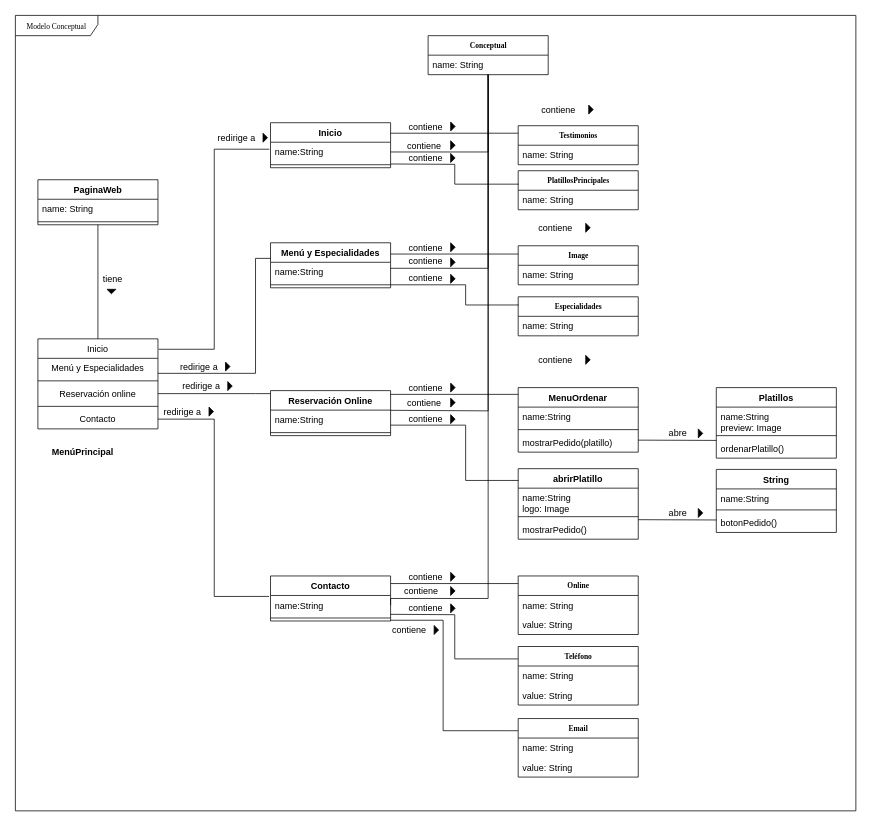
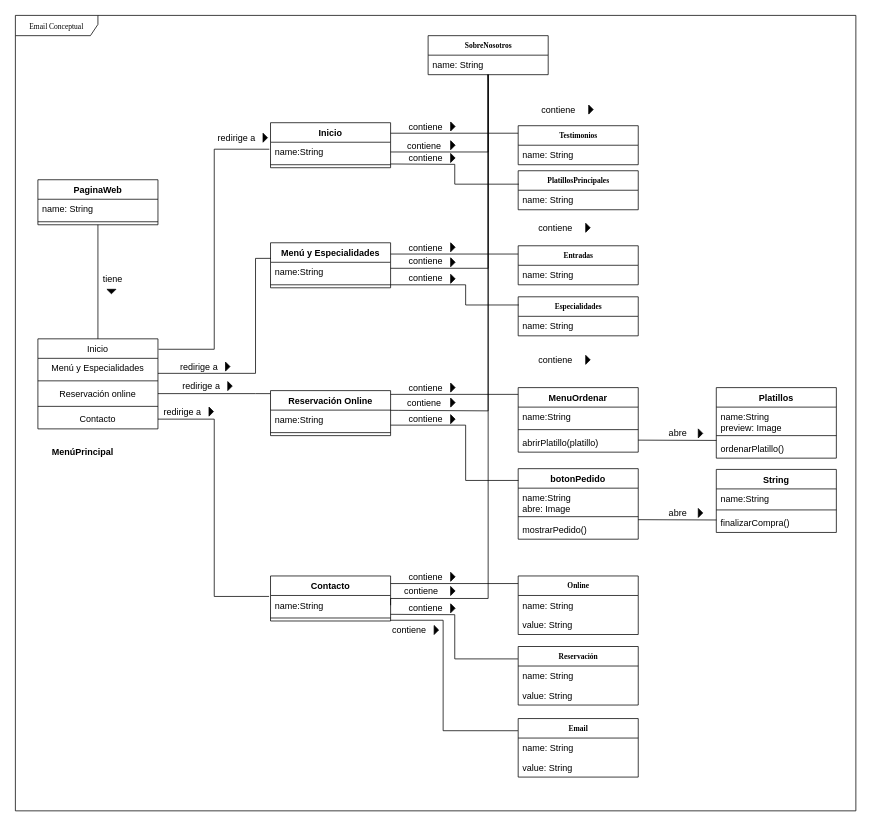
(57, 26) -> (57, 26)
(488, 45) -> (488, 45)
(578, 255) -> (578, 255)
(574, 443) -> (569, 443)
(578, 479) -> (578, 479)
(547, 498) -> (547, 498)
(752, 523) -> (759, 523)
(578, 656) -> (578, 656)
